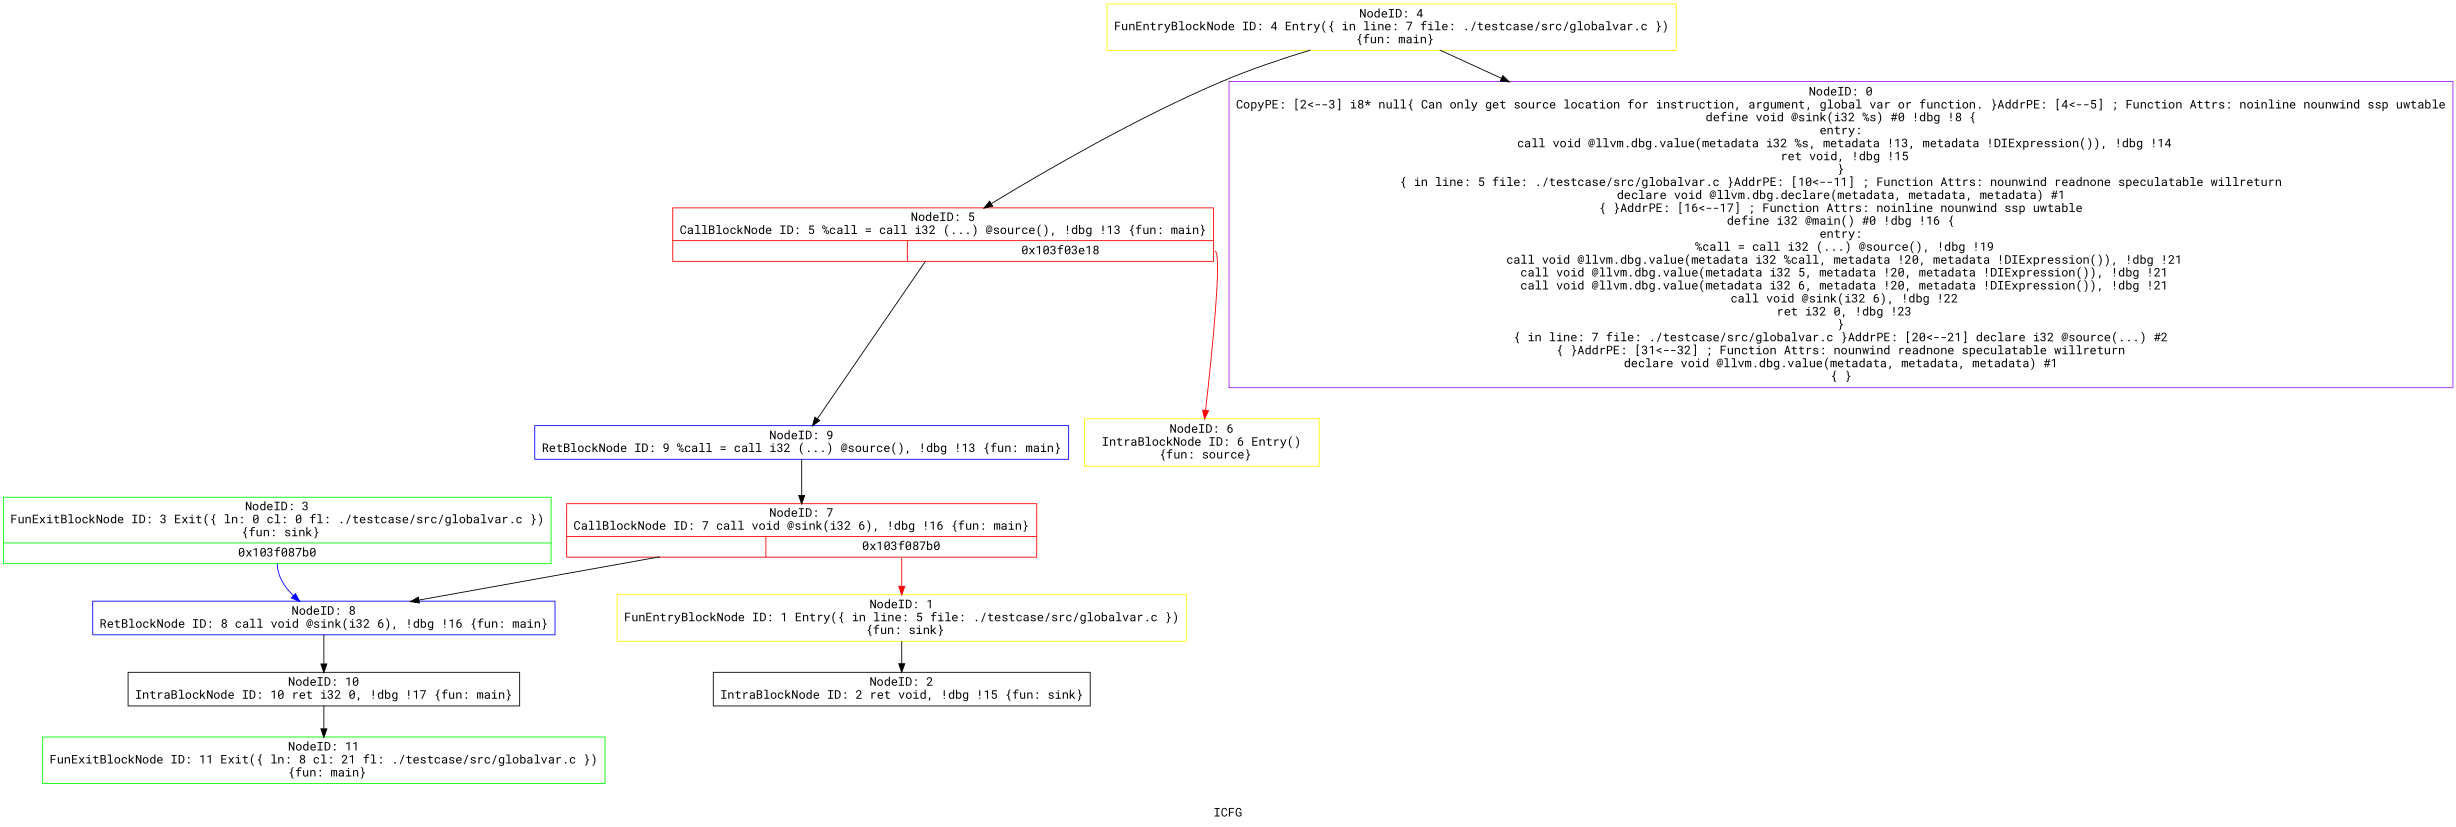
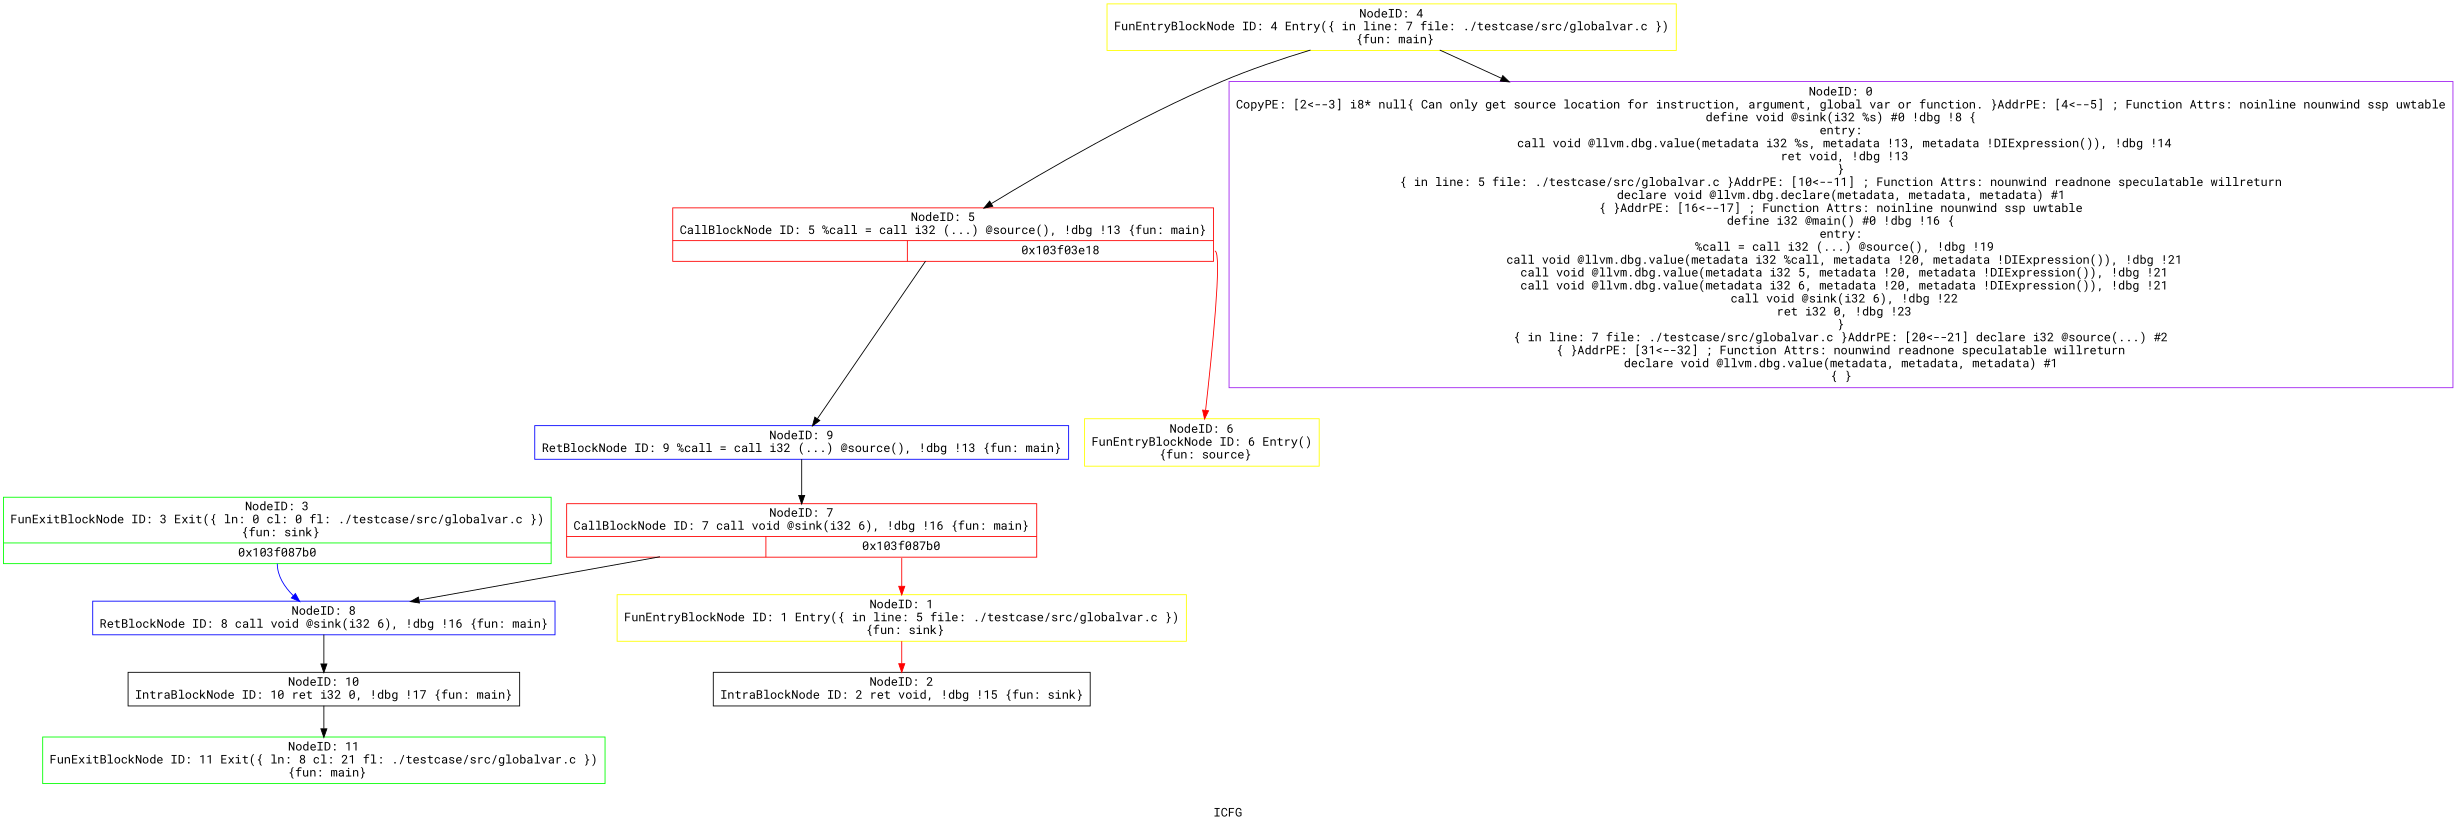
(1841, 157) -> (1841, 157)
(1202, 442) -> (1202, 442)
(902, 652) -> (902, 652)
